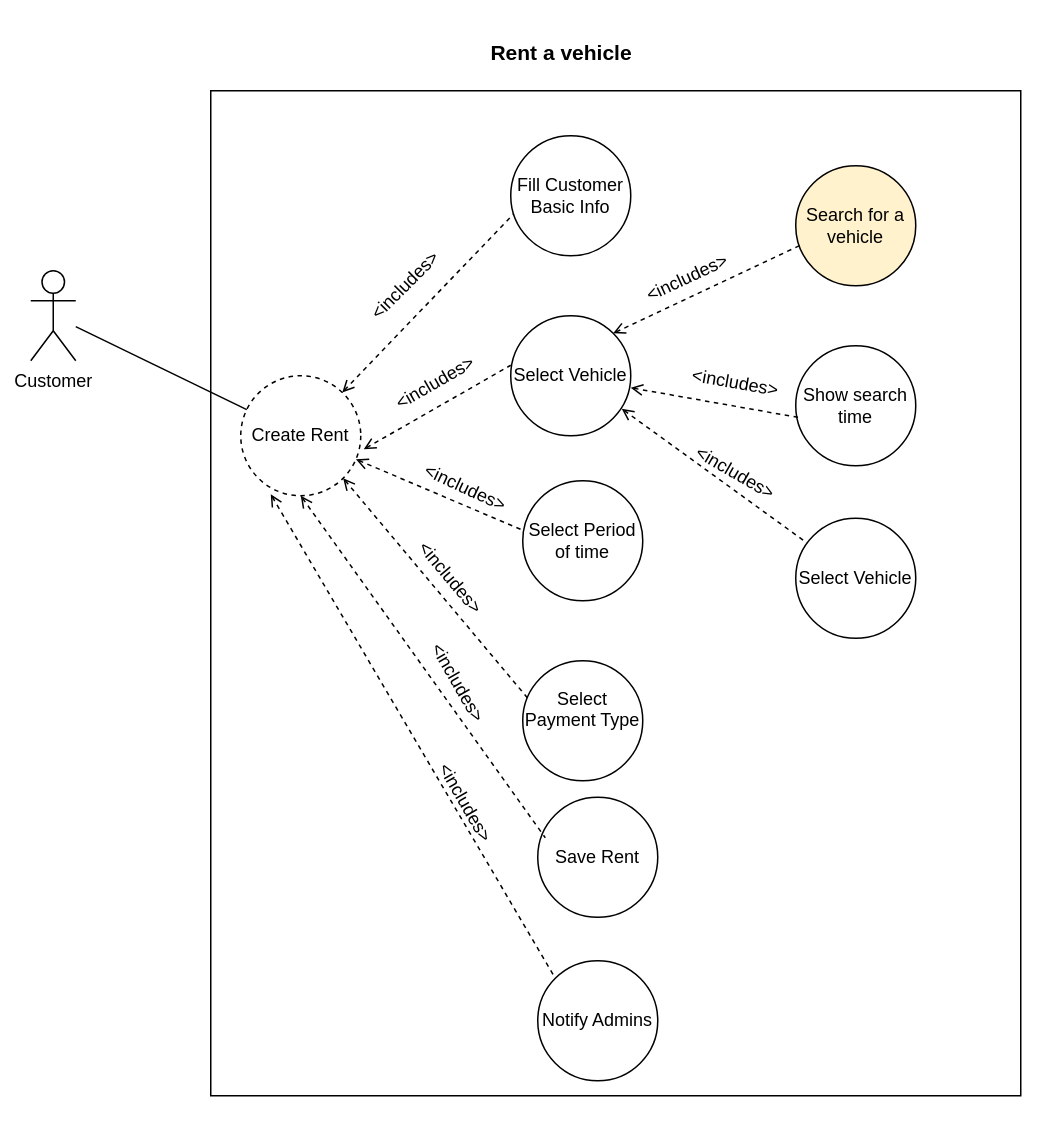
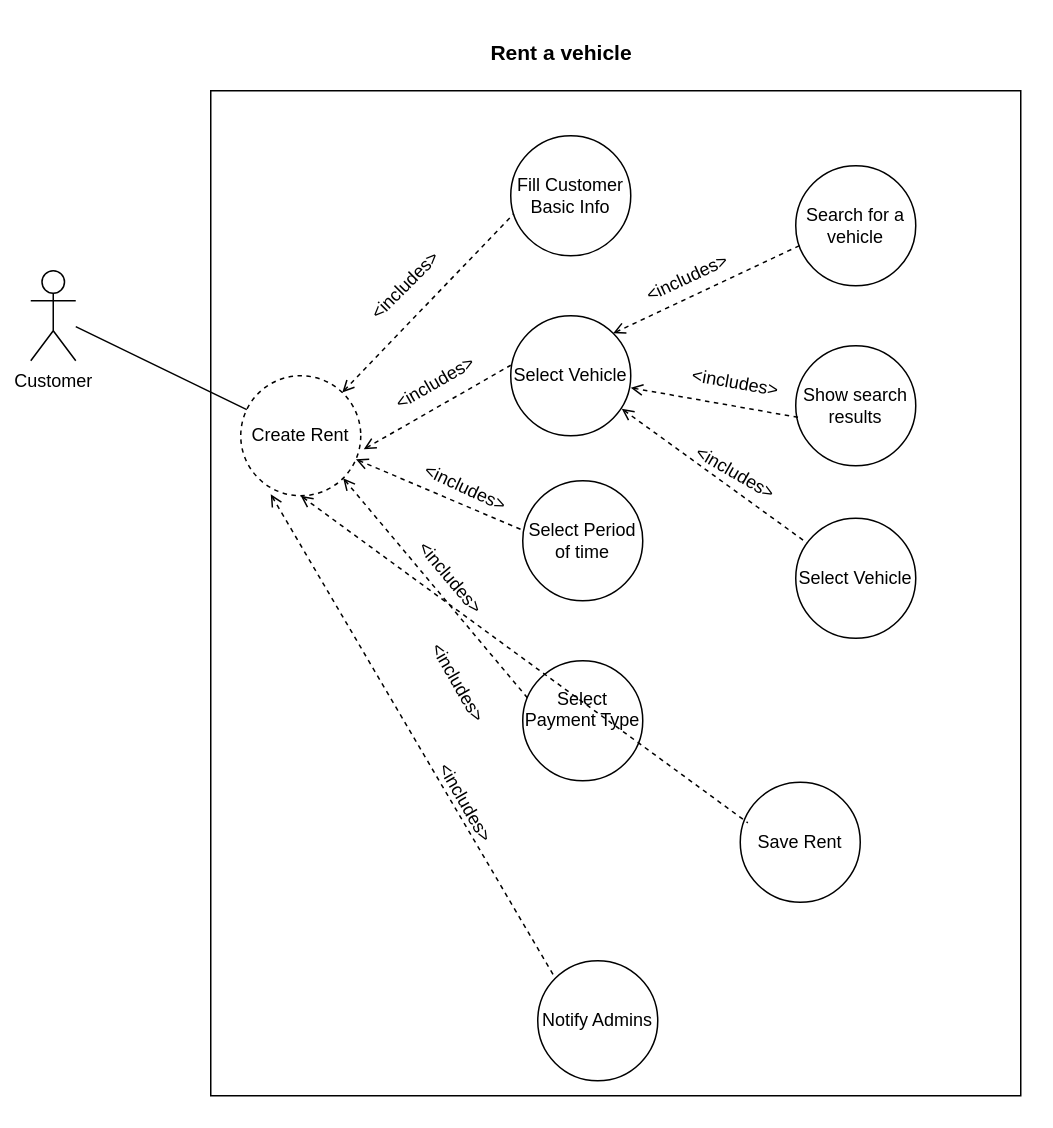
(856, 226) -> (856, 226)
(856, 406) -> (856, 406)
(598, 857) -> (800, 842)
